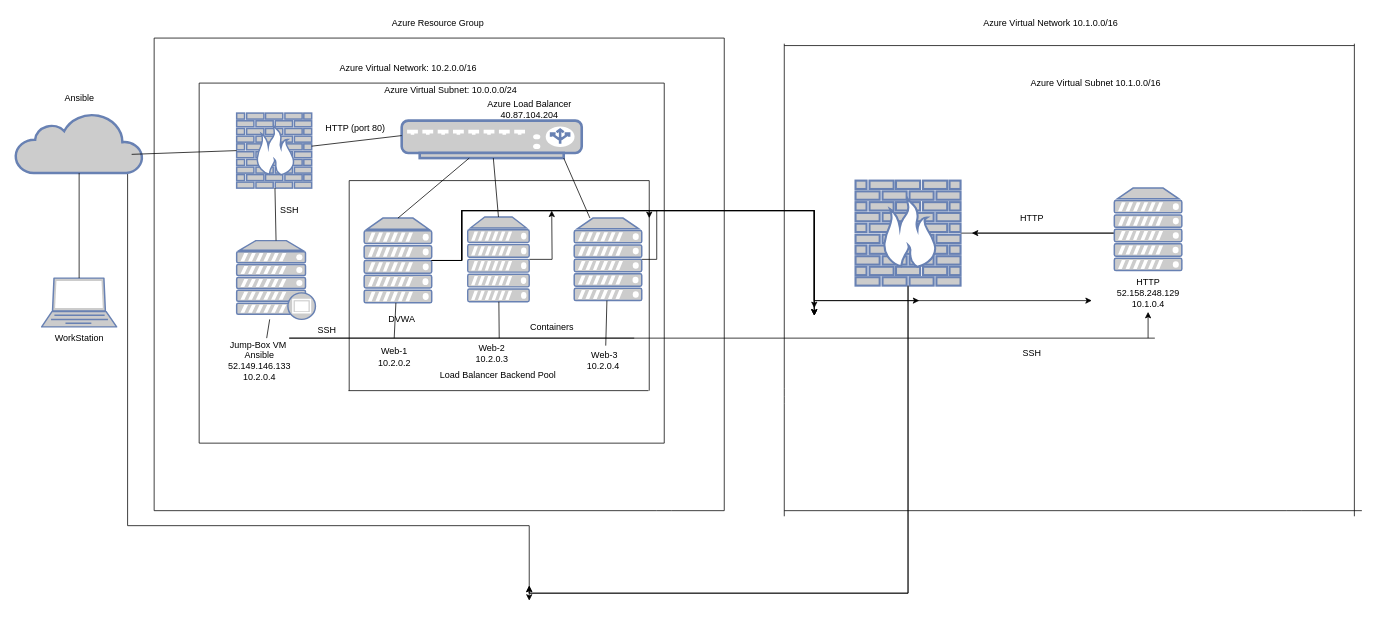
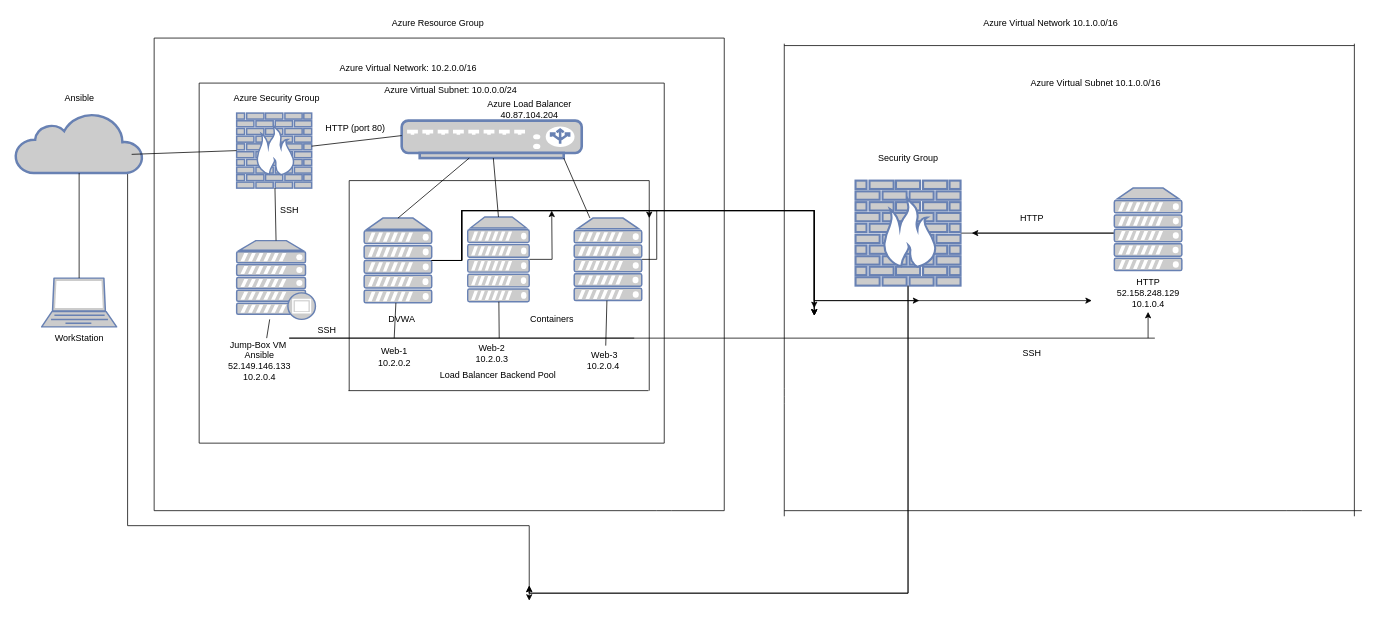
none -> (276, 98)
none -> (908, 158)
(552, 327) -> (552, 319)
